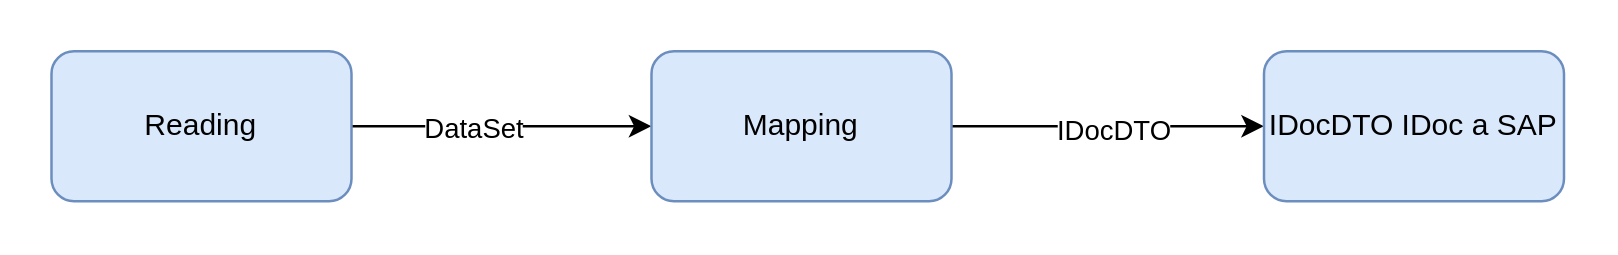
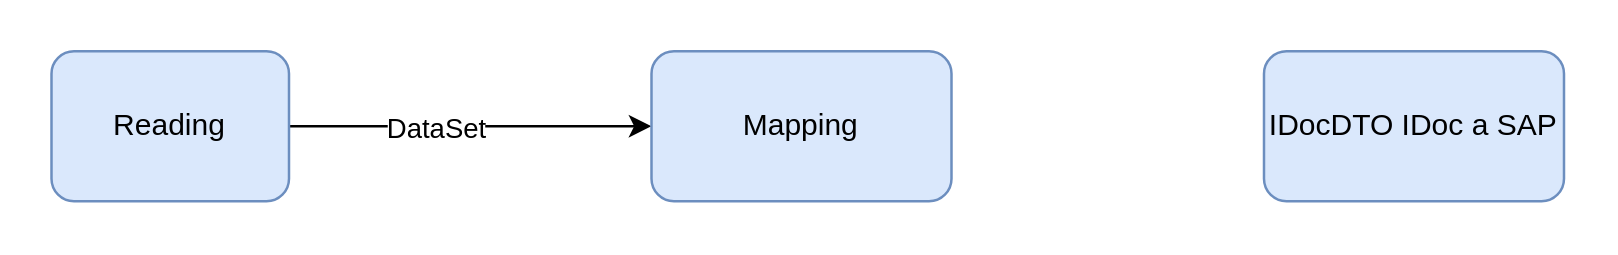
(201, 126) -> (170, 126)
(1100, 126) -> none
